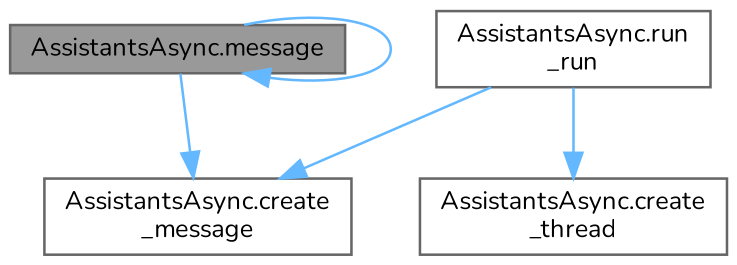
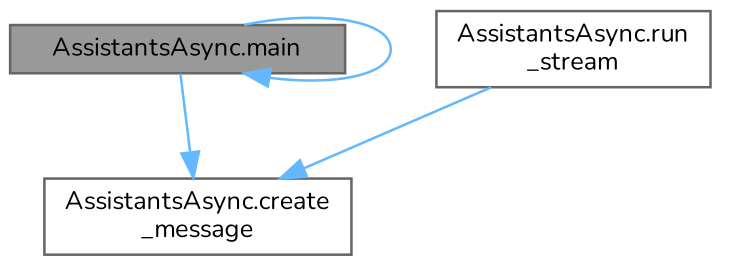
(178, 49) -> (178, 49)
(573, 49) -> (573, 49)
(573, 217) -> none
